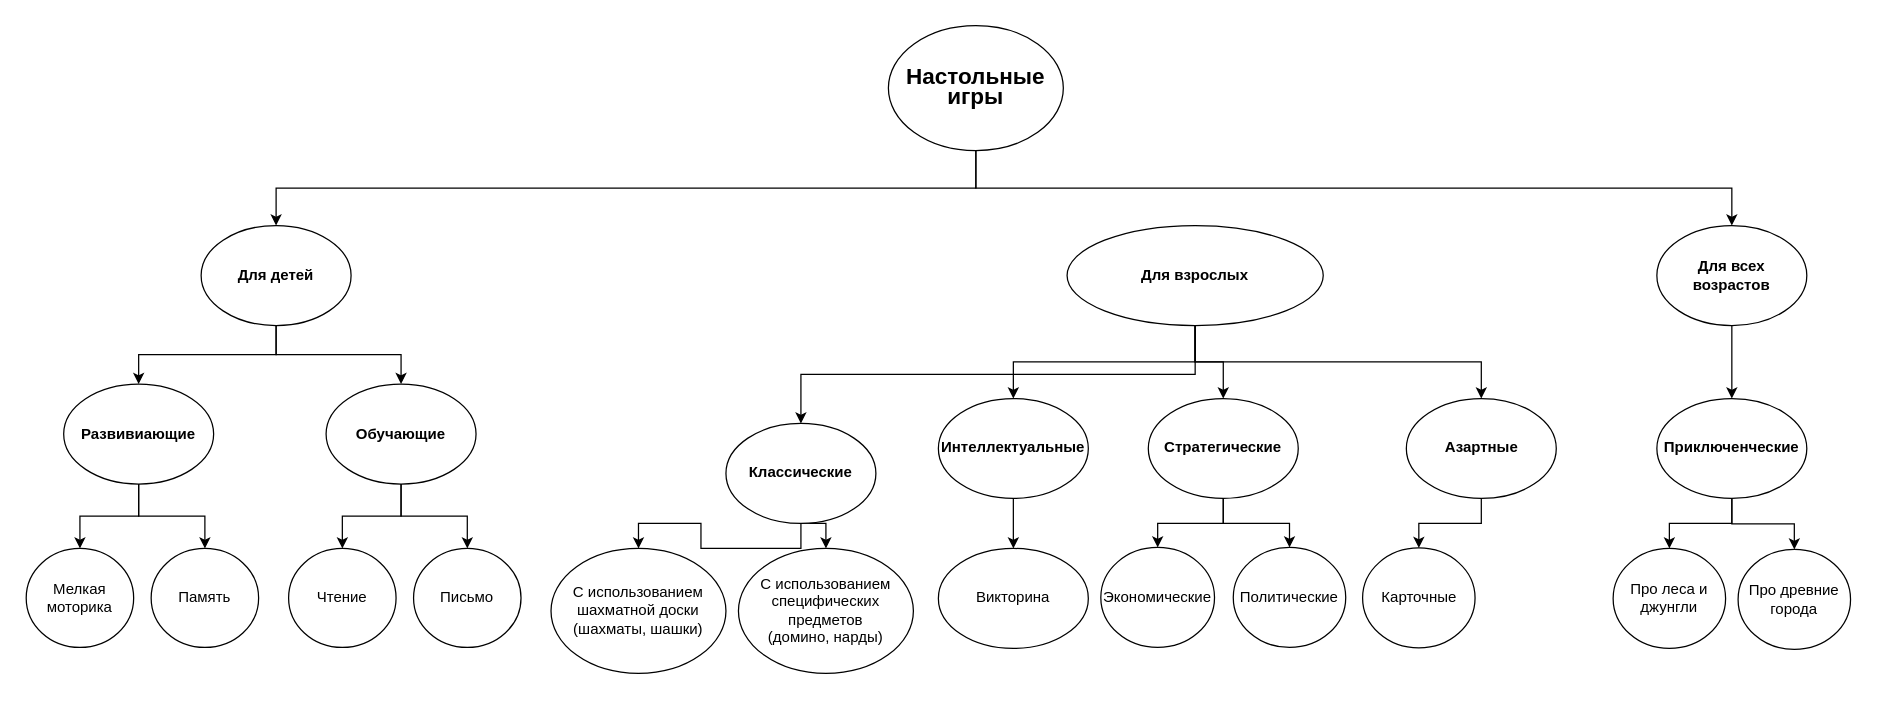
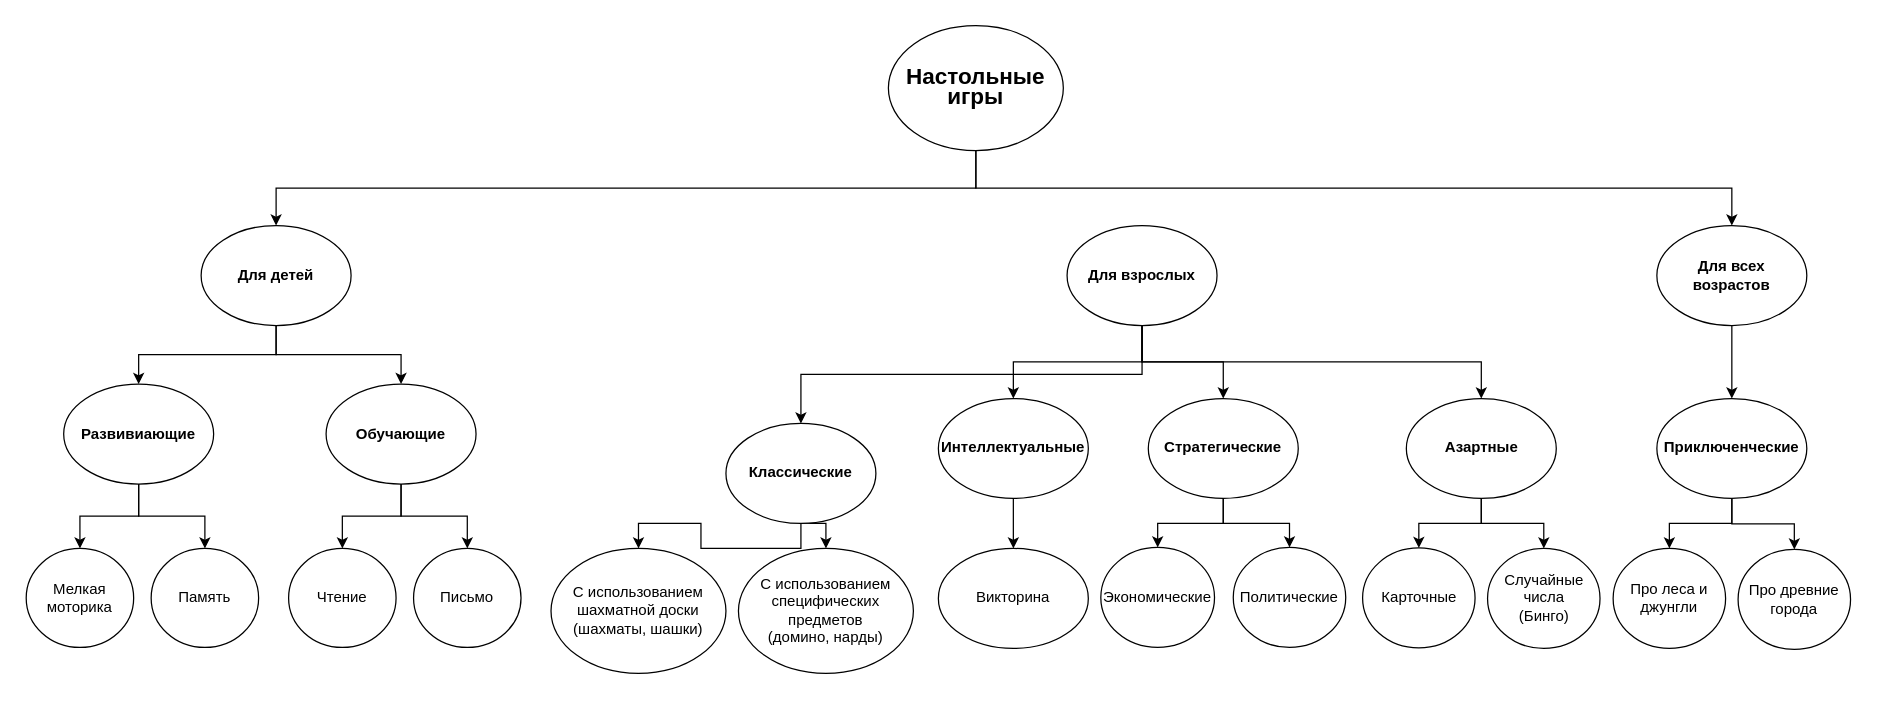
(1195, 276) -> (1142, 276)
none -> (1522, 524)
none -> (1544, 599)
